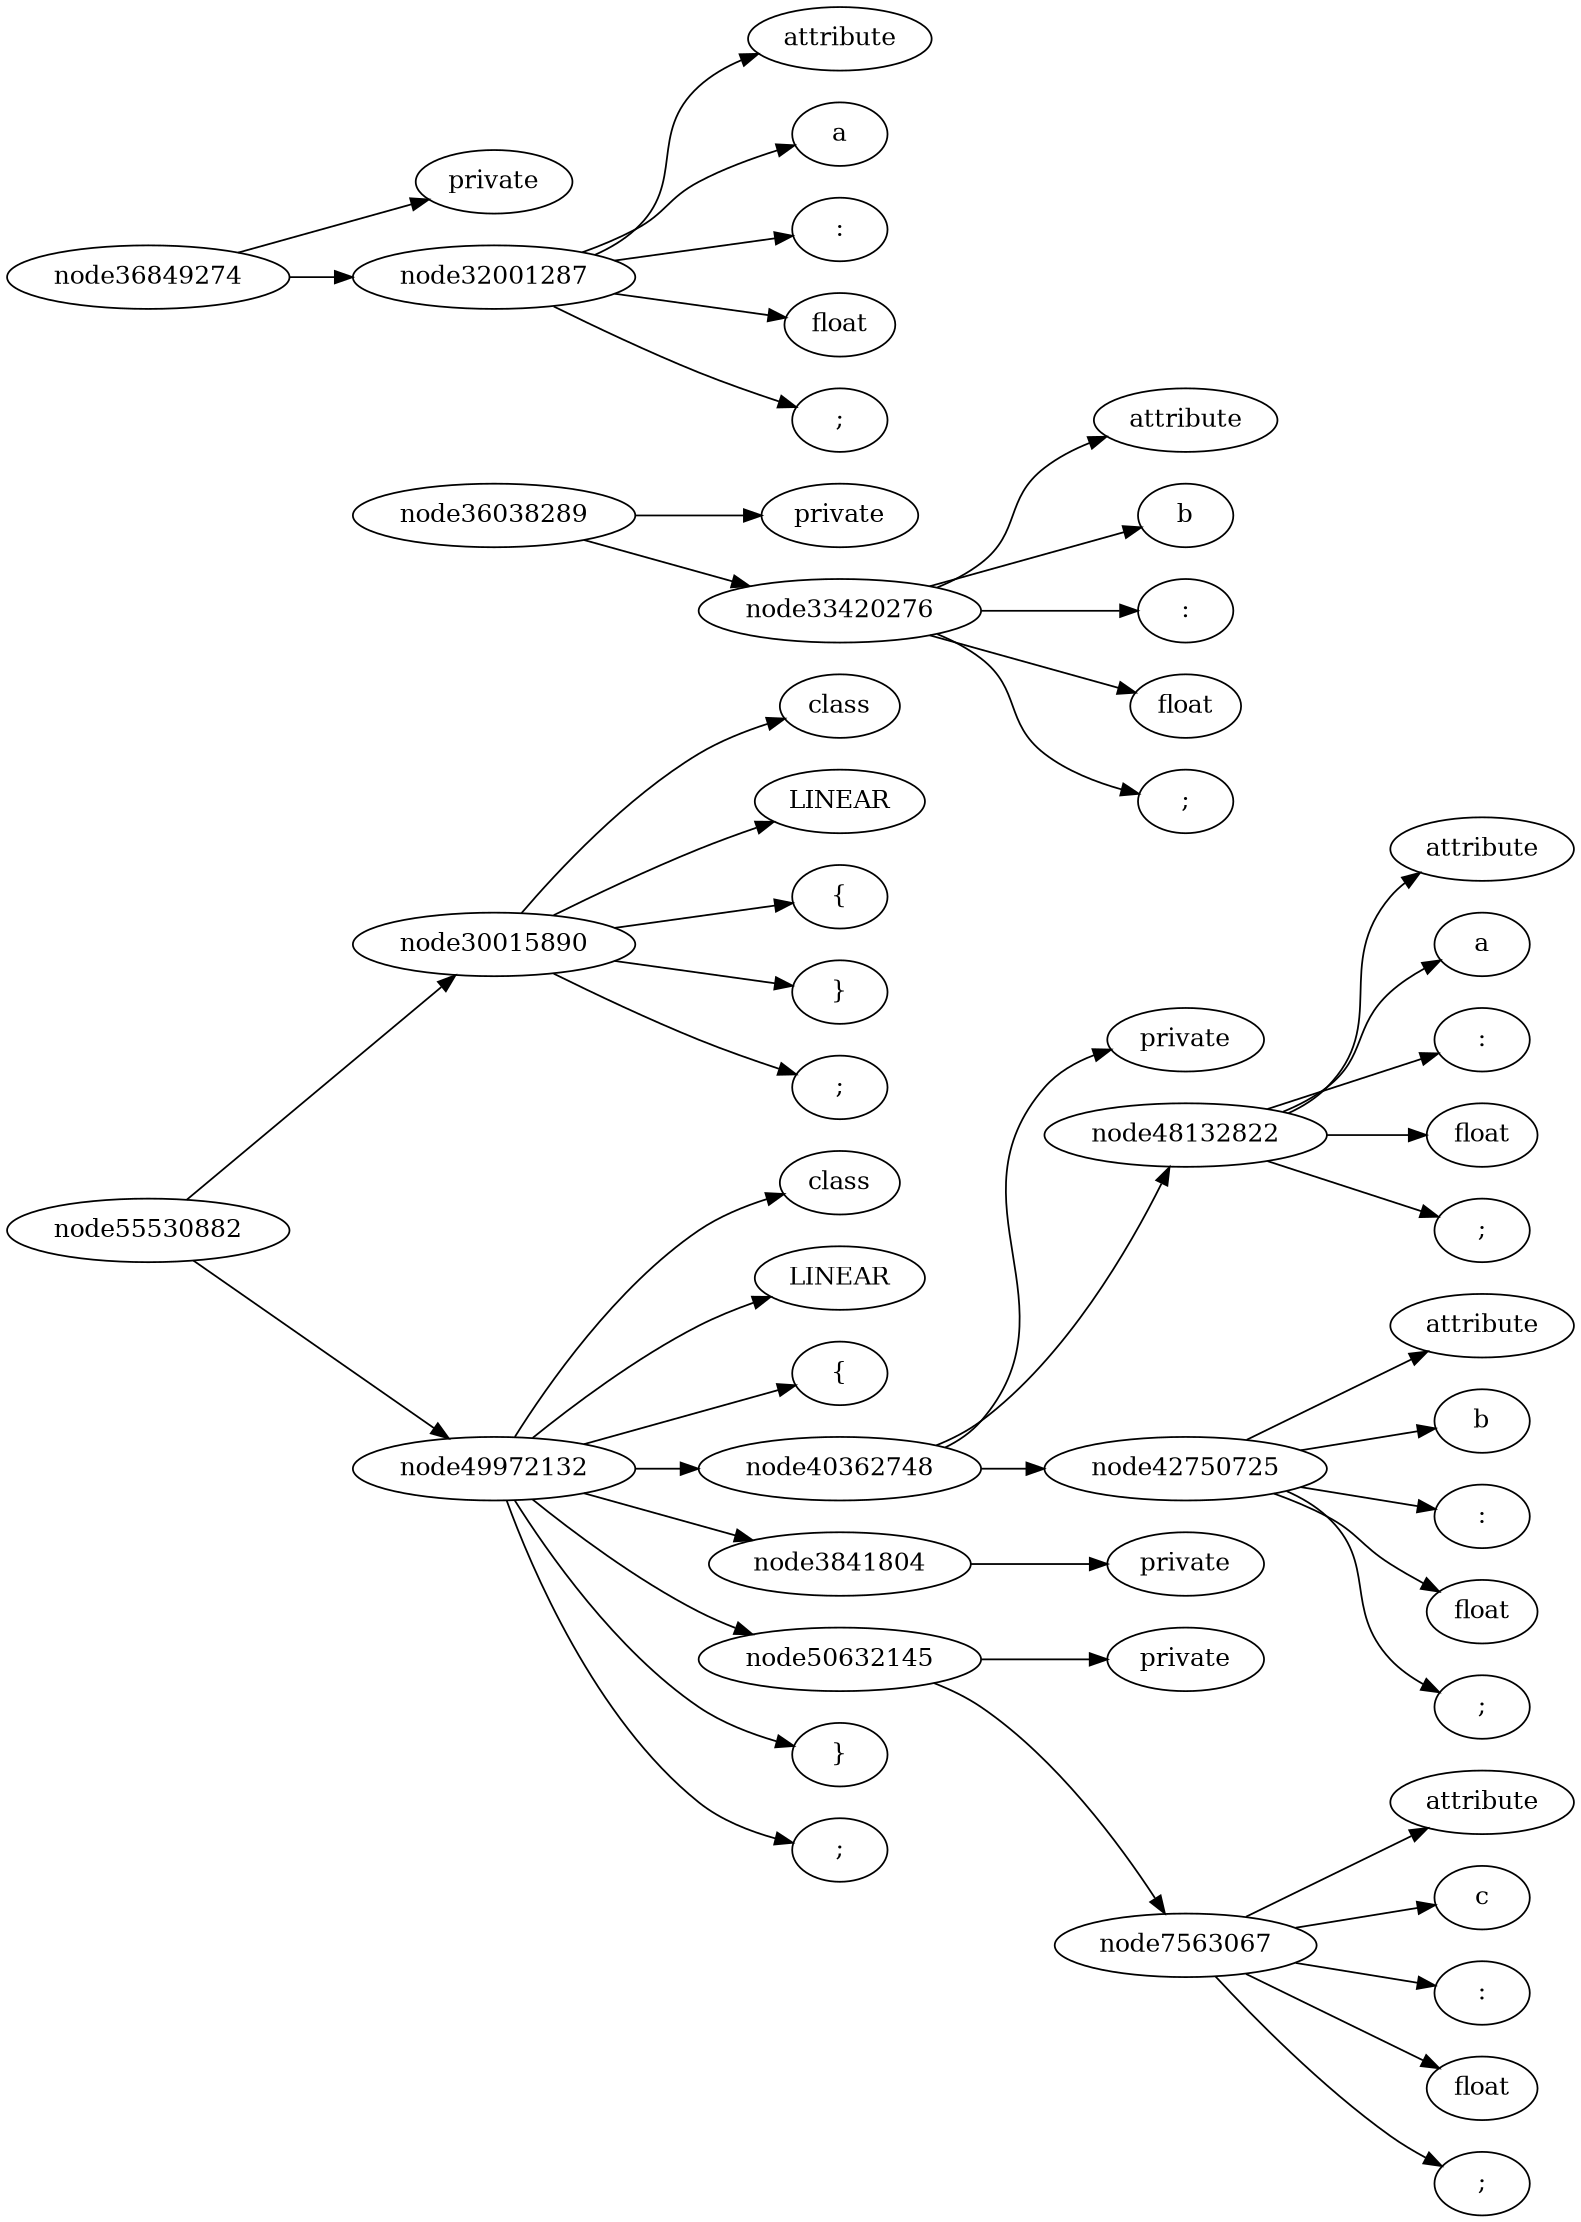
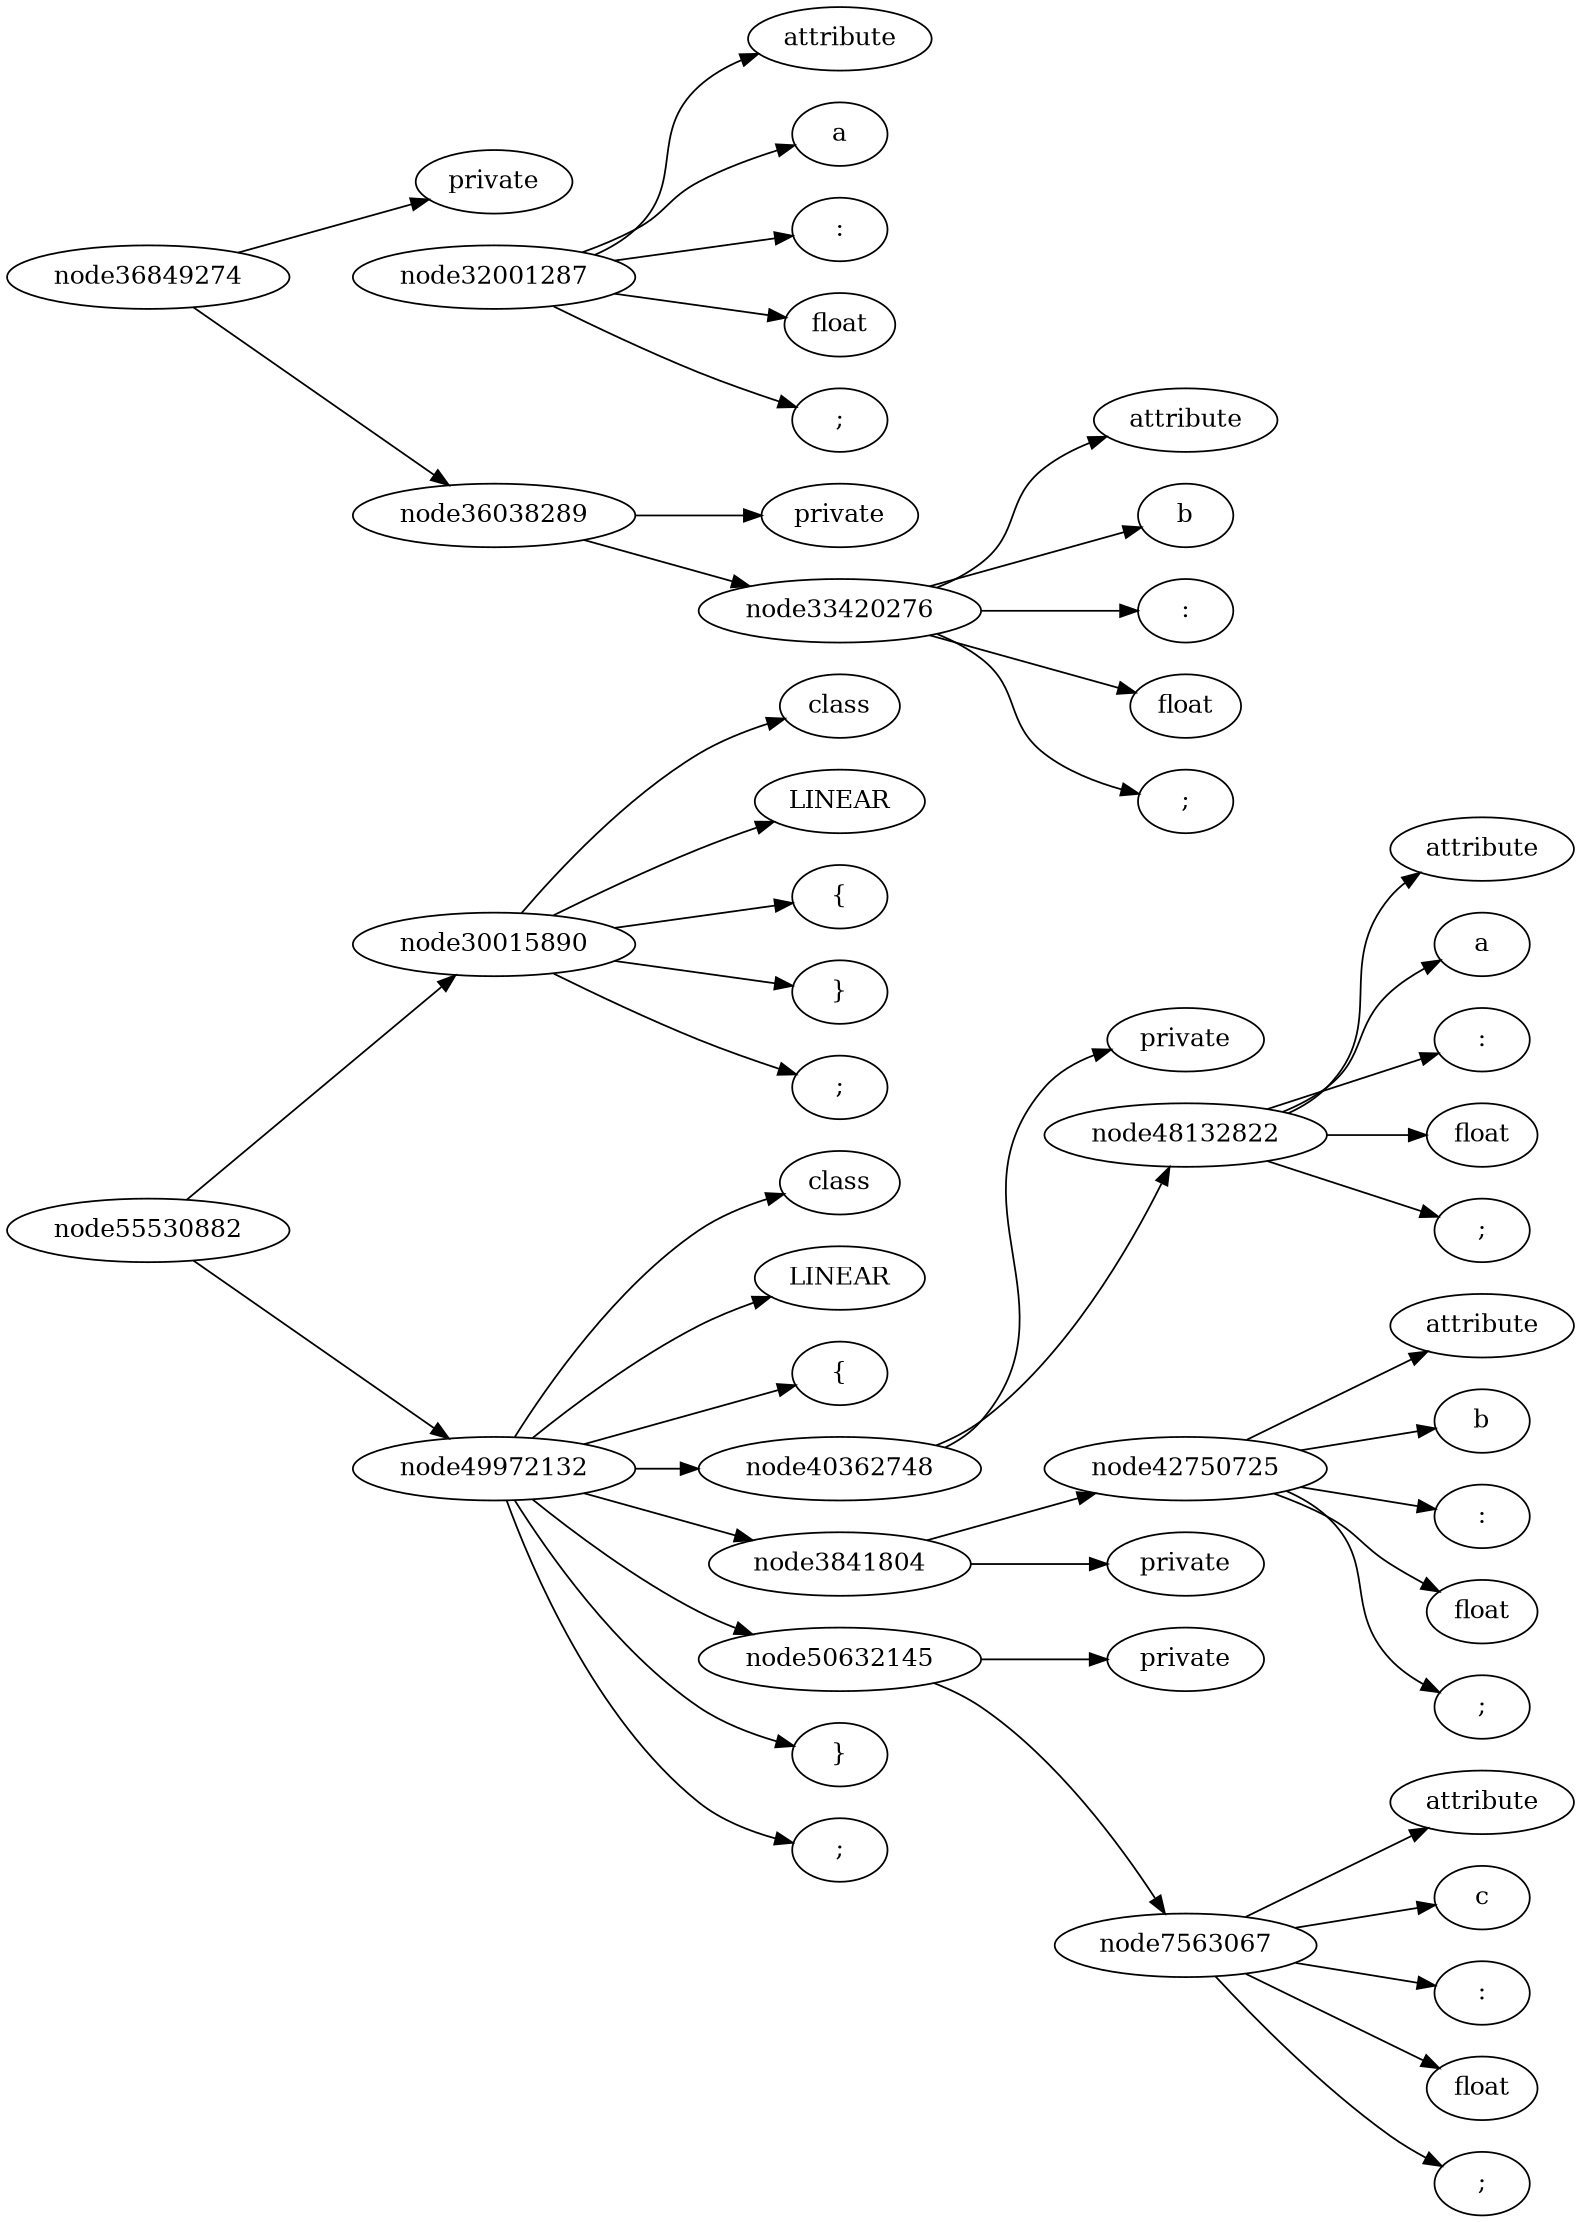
(312, 277) -> (314, 391)
(1004, 1469) -> (1003, 1519)
